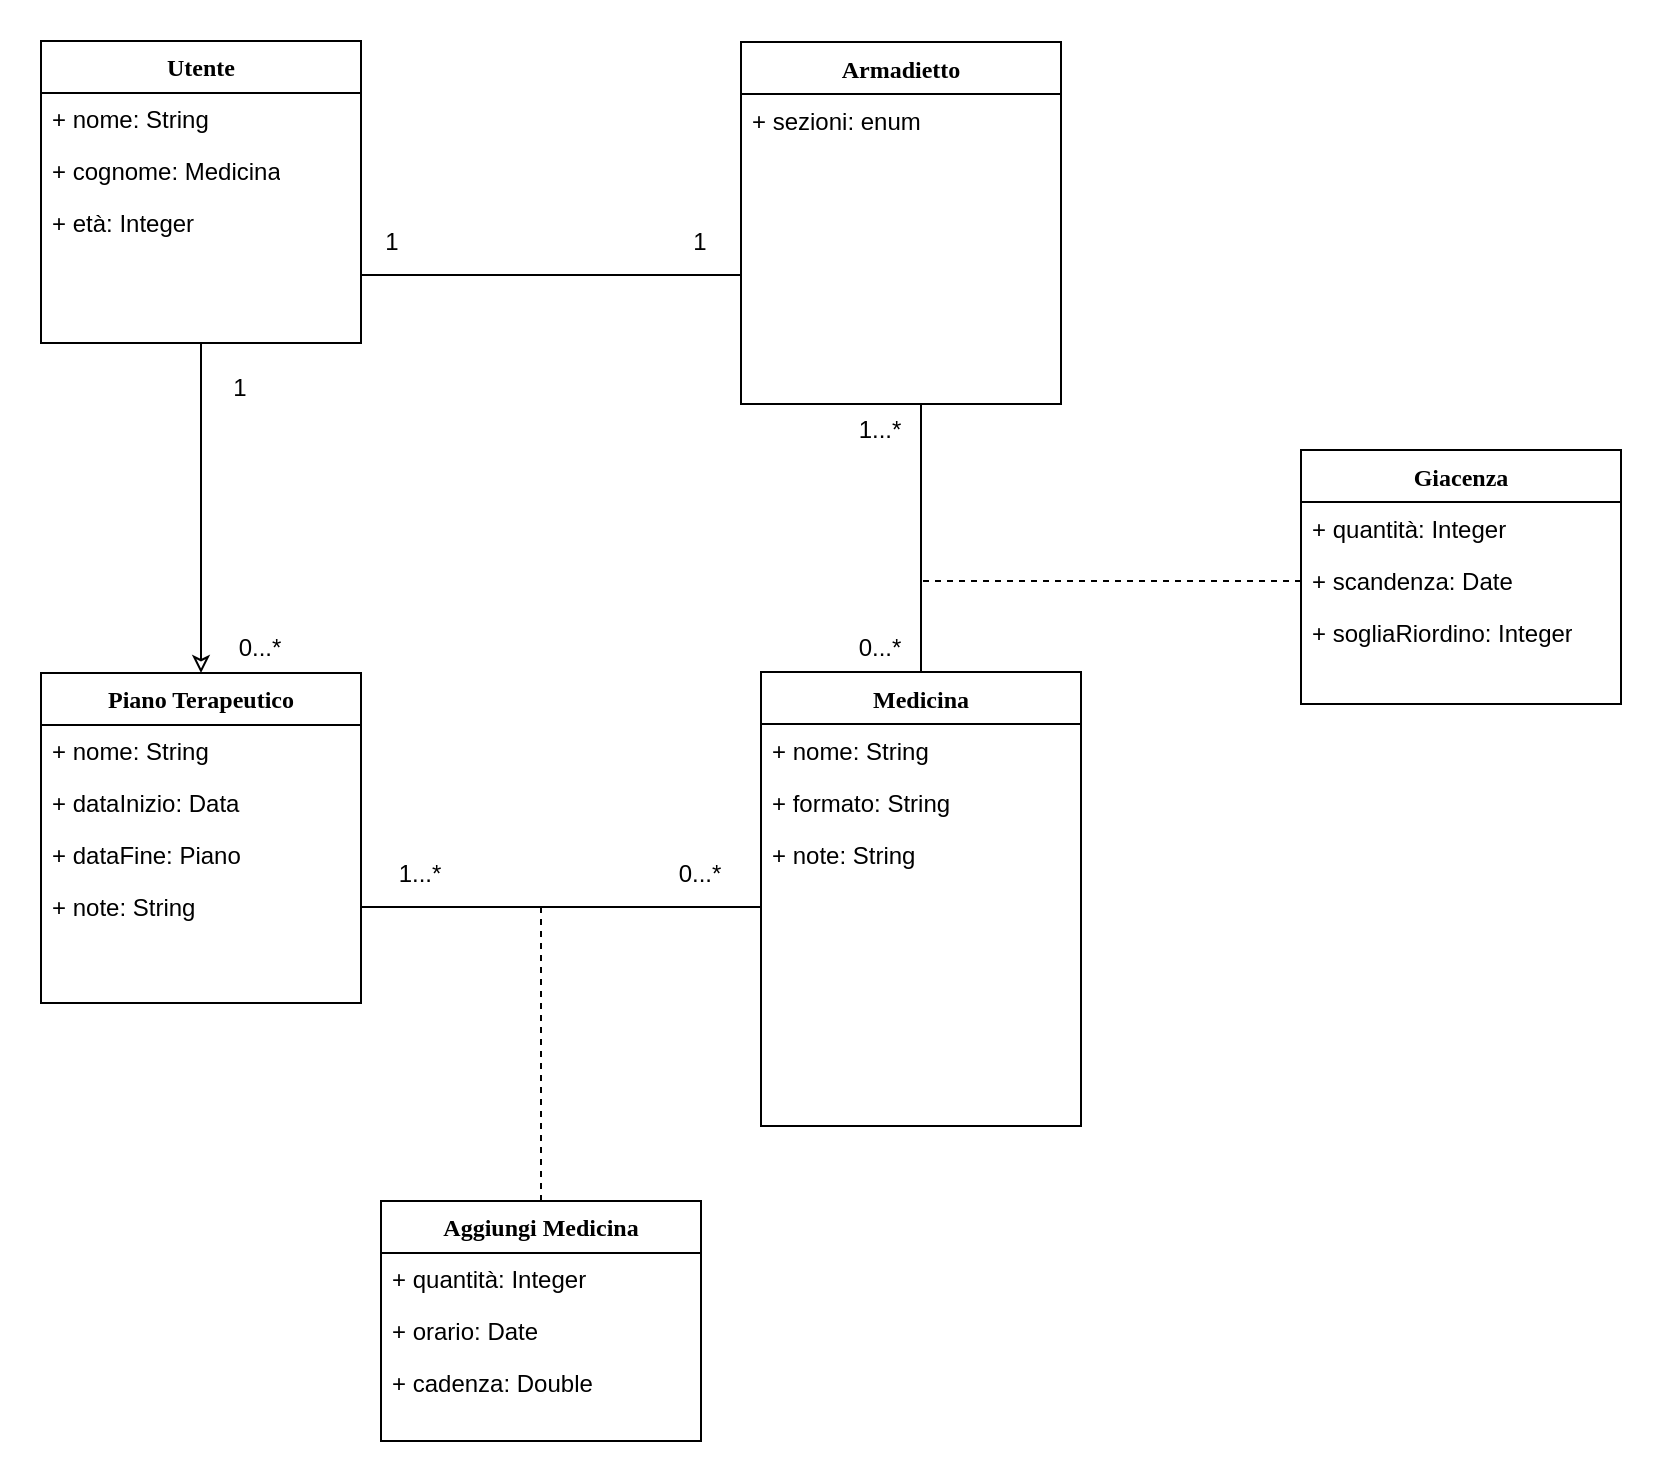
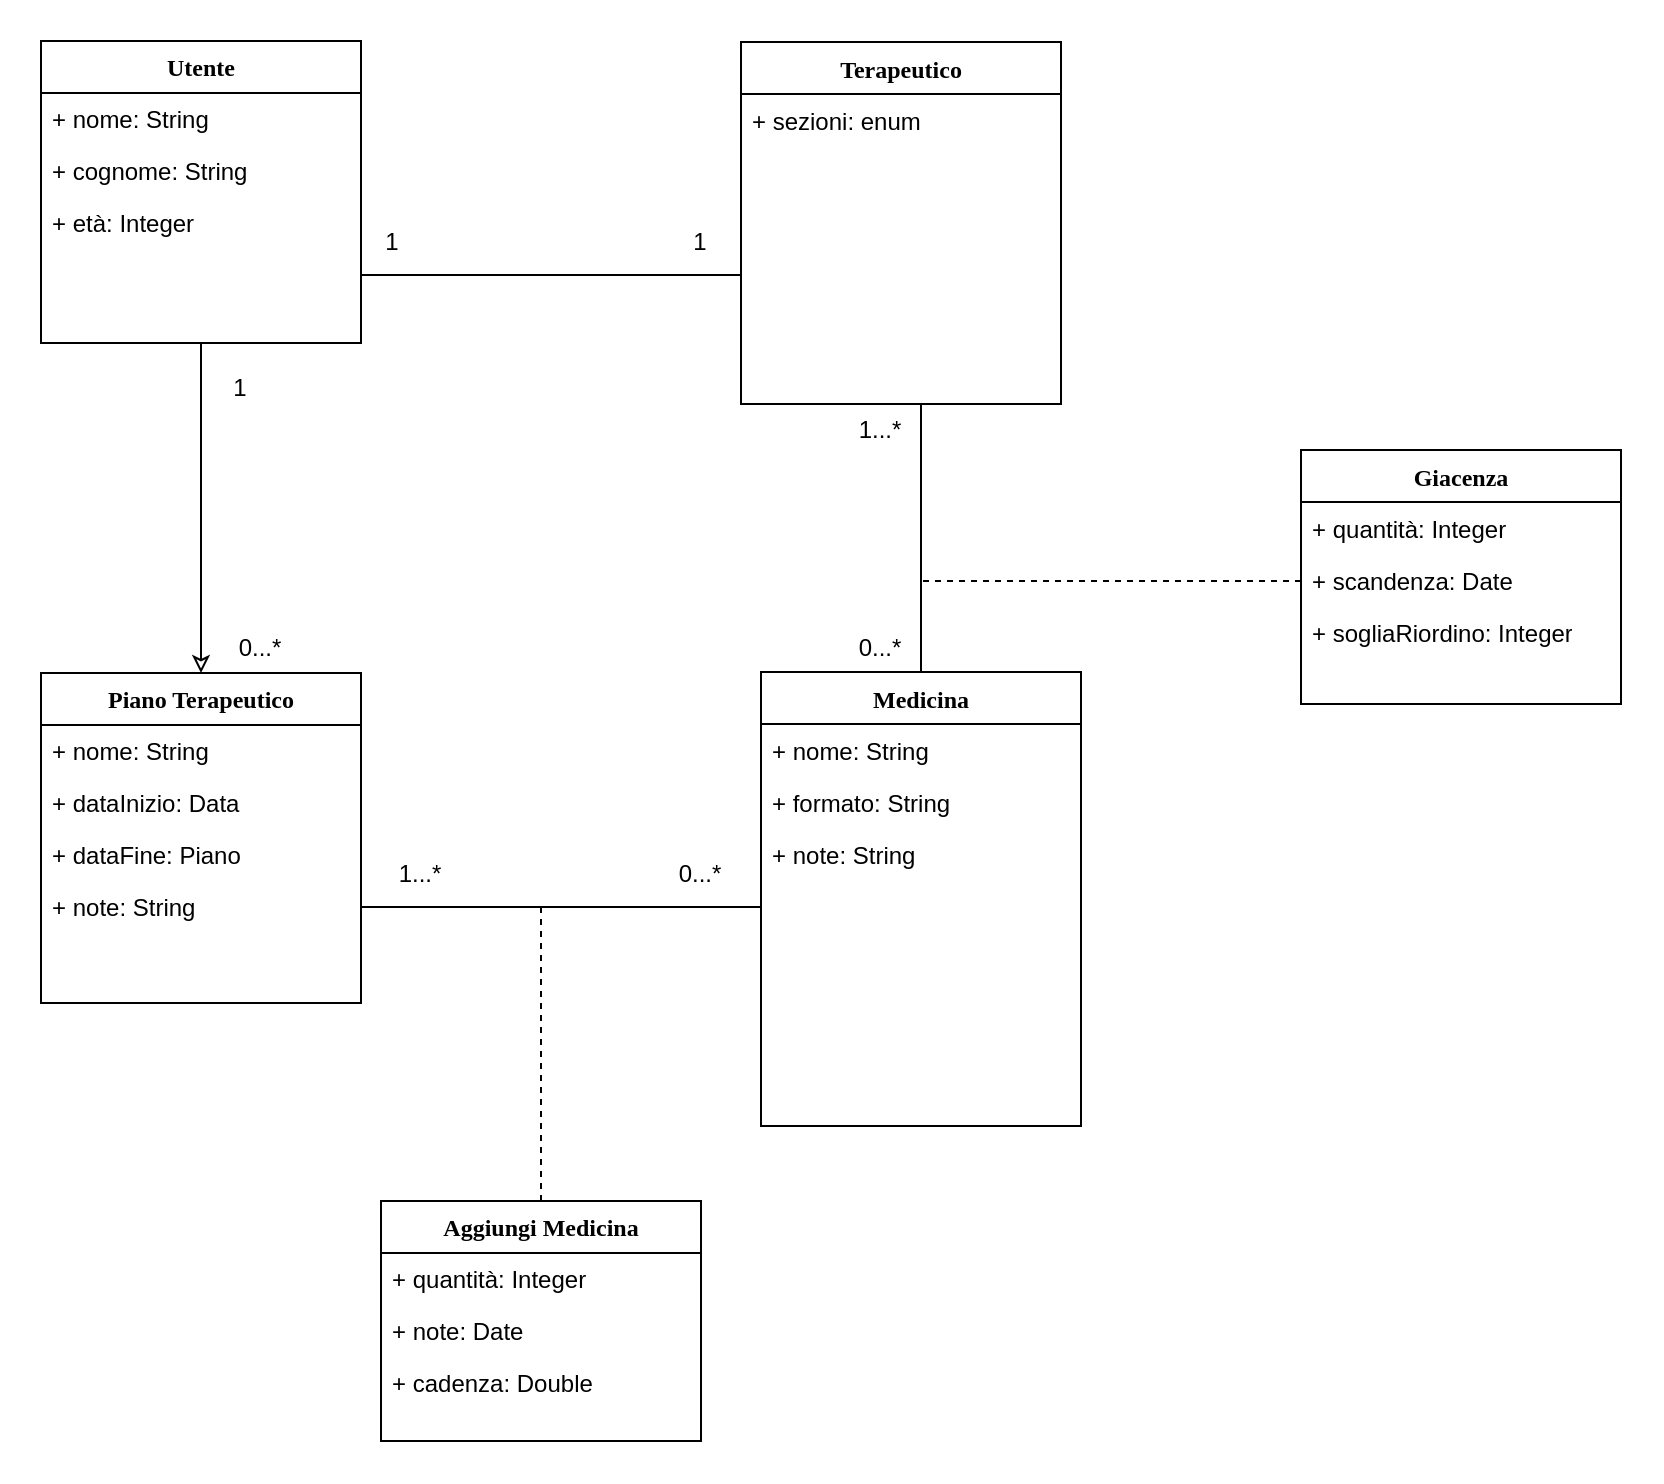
(902, 71) -> (902, 71)
(165, 173) -> (155, 173)
(475, 1333) -> (464, 1333)
